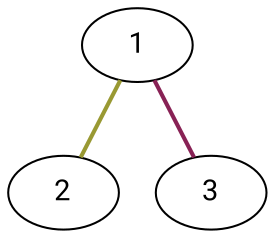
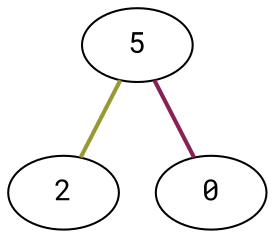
(137, 45) -> (137, 45)
(211, 193) -> (211, 193)
